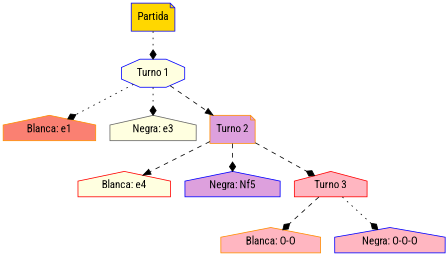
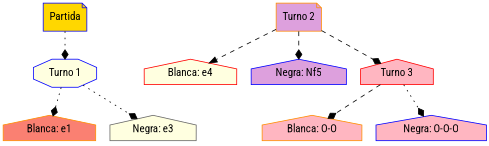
(188, 98) -> none
